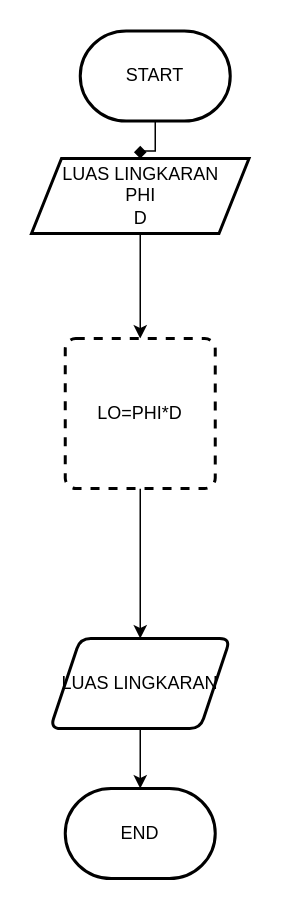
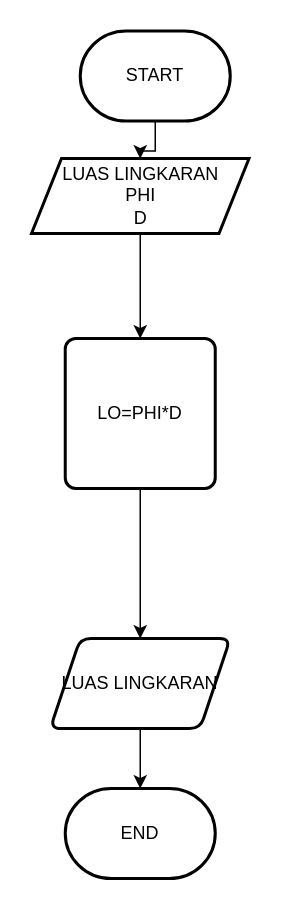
(142, 151) -> (143, 151)
(140, 413) -> (140, 413)
